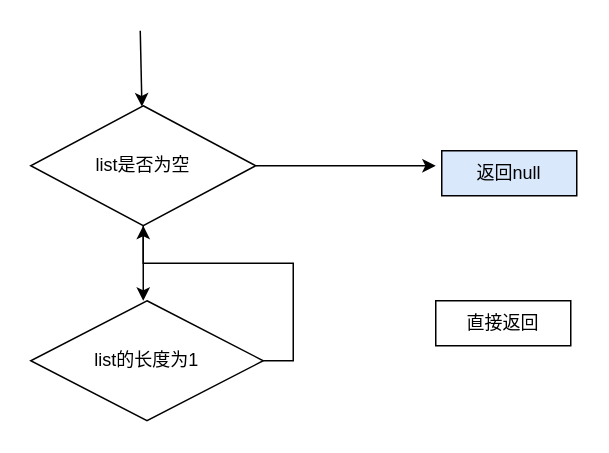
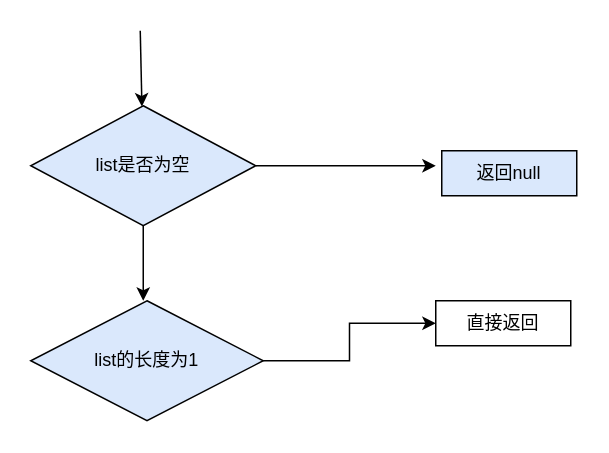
(143, 166) -> (143, 166)
(270, 263) -> (350, 333)
(147, 361) -> (147, 361)
